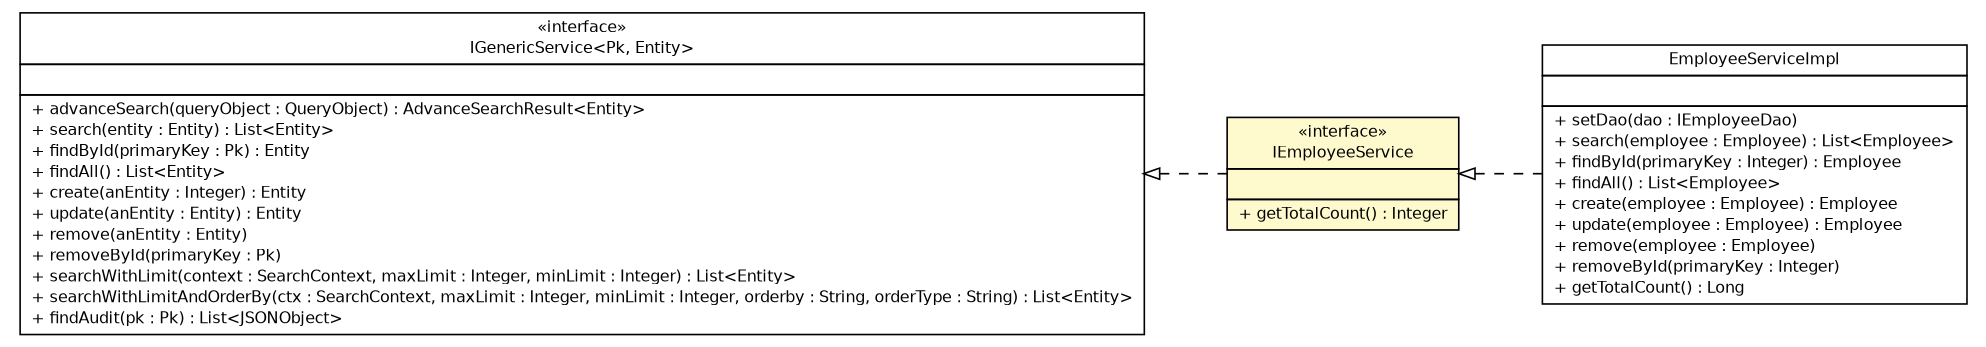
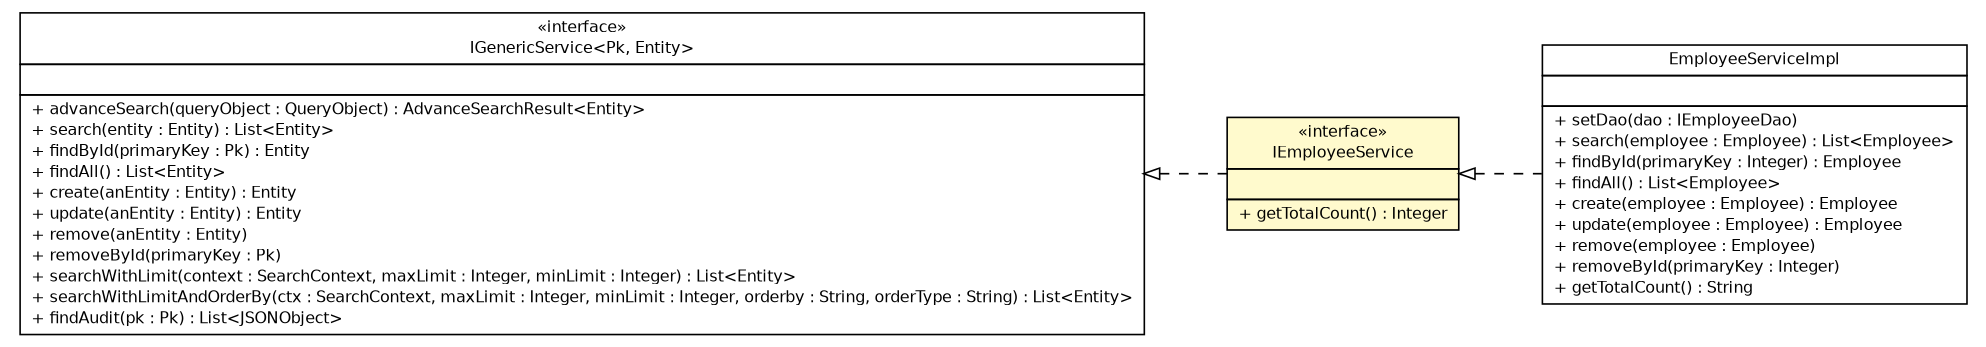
(170, 193) -> (165, 193)
(1649, 288) -> (1653, 288)
